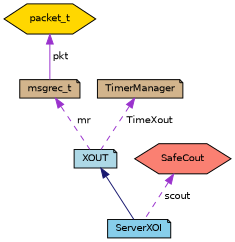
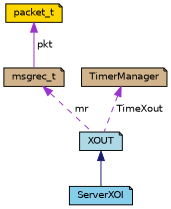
(50, 19) -> (34, 13)
(183, 159) -> none
